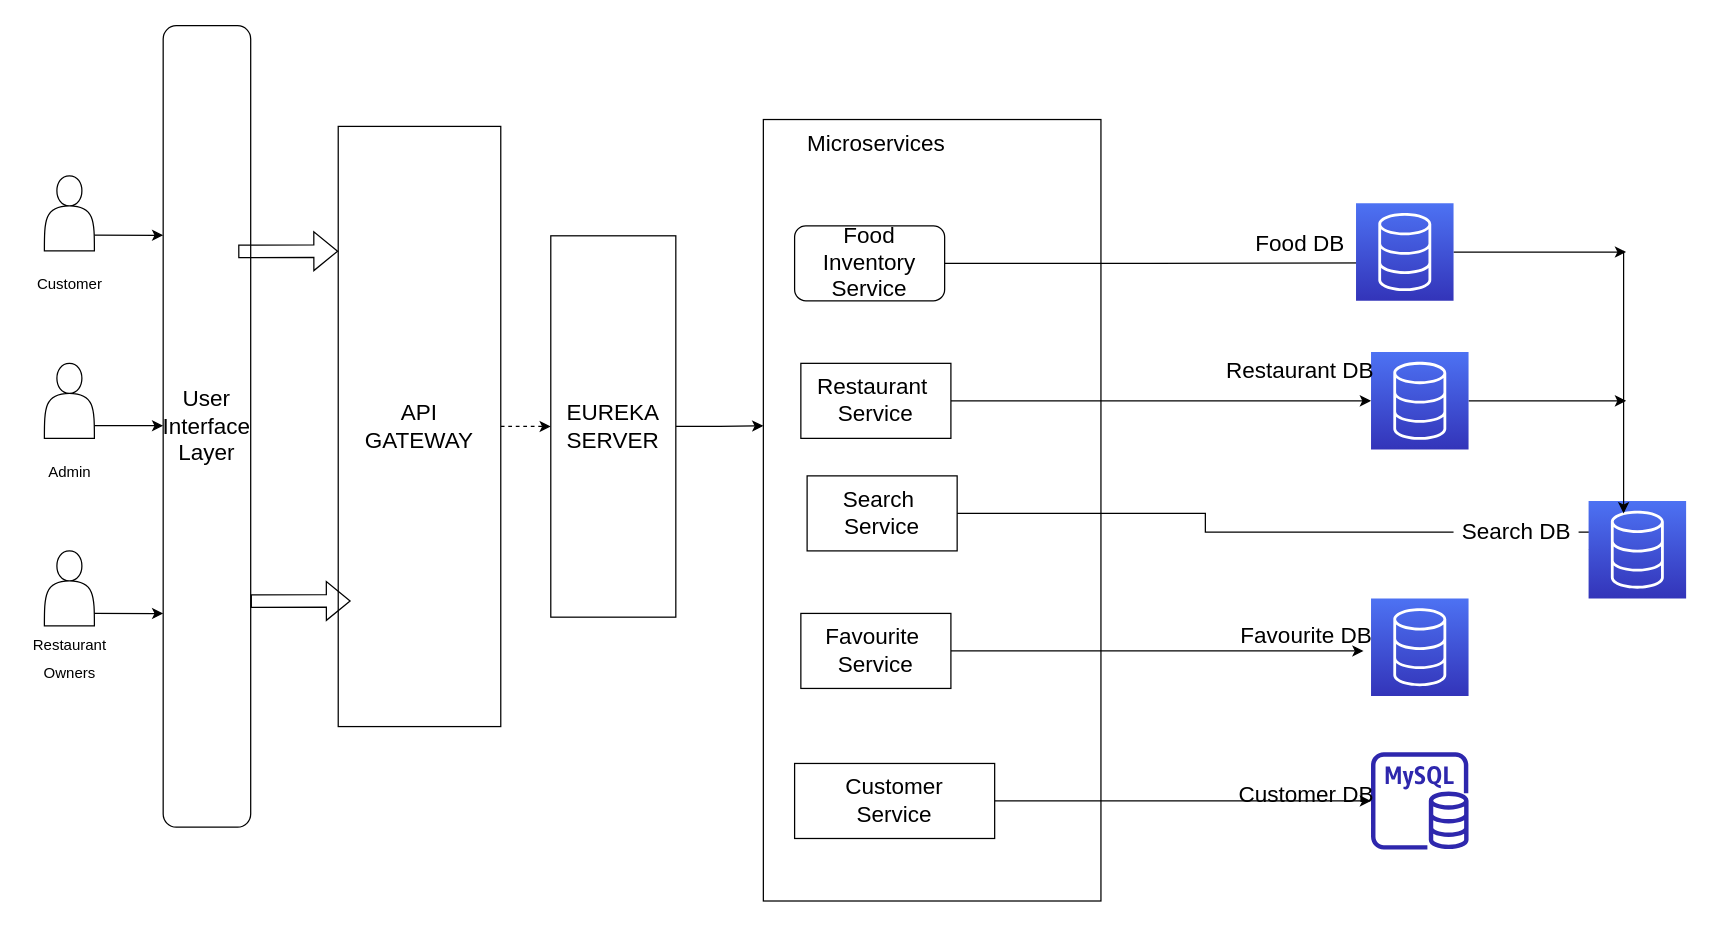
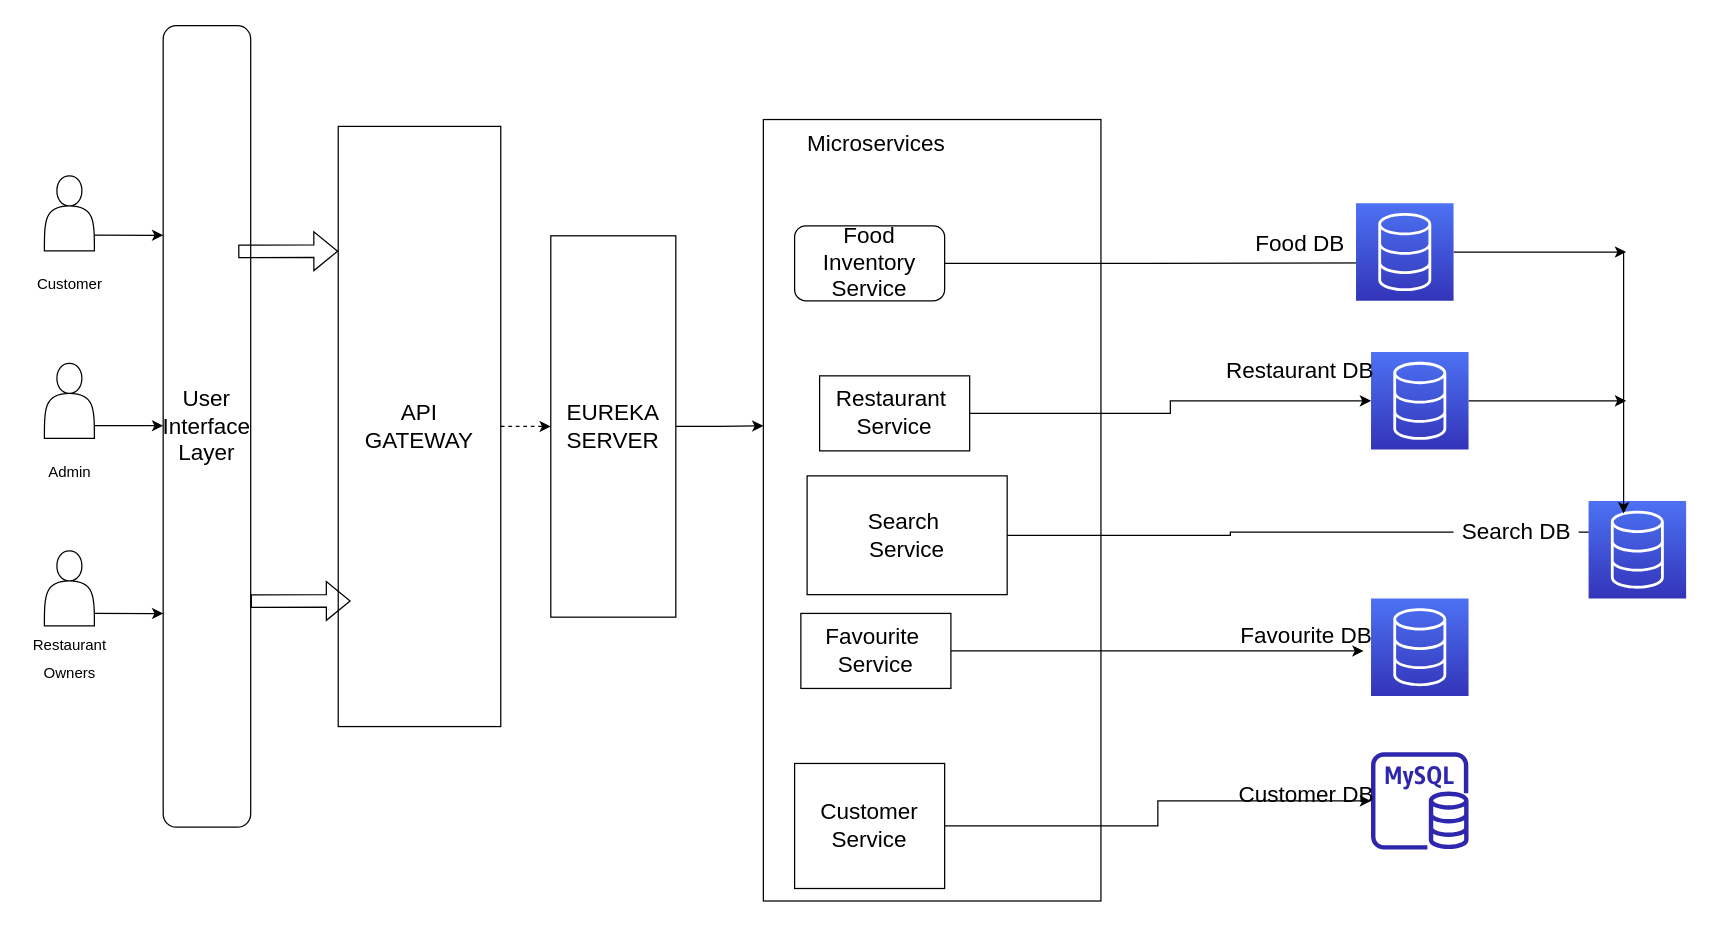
(876, 401) -> (894, 413)
(882, 513) -> (907, 535)
(894, 801) -> (869, 826)
